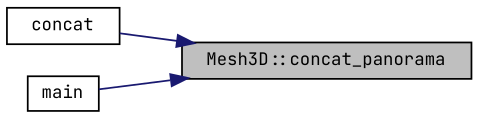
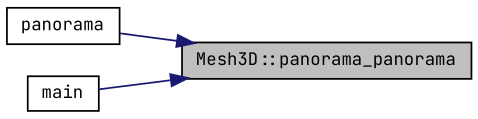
(63, 26) -> (63, 26)
(327, 61) -> (327, 61)
